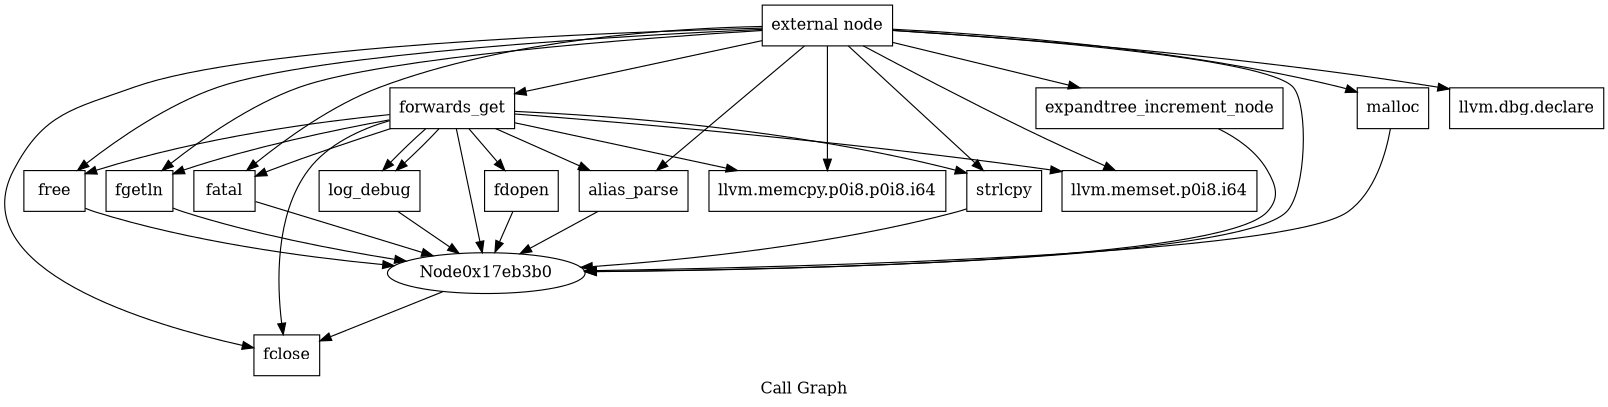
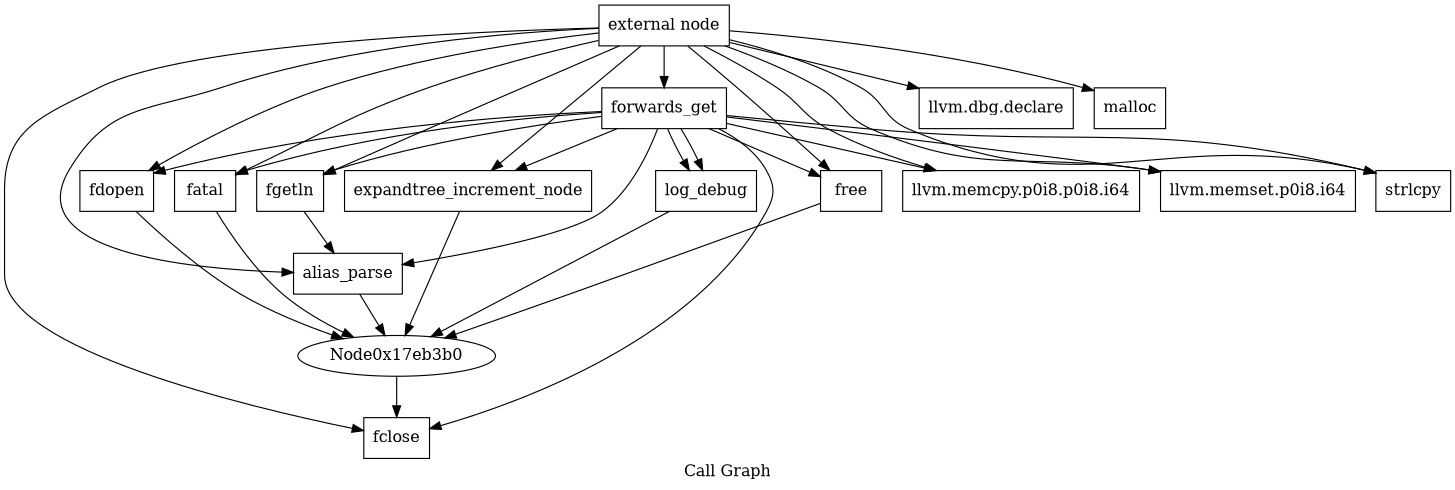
(468, 185) -> (572, 147)
(1270, 220) -> (371, 74)
(272, 236) -> (316, 228)
(781, 247) -> none
(1022, 256) -> none
